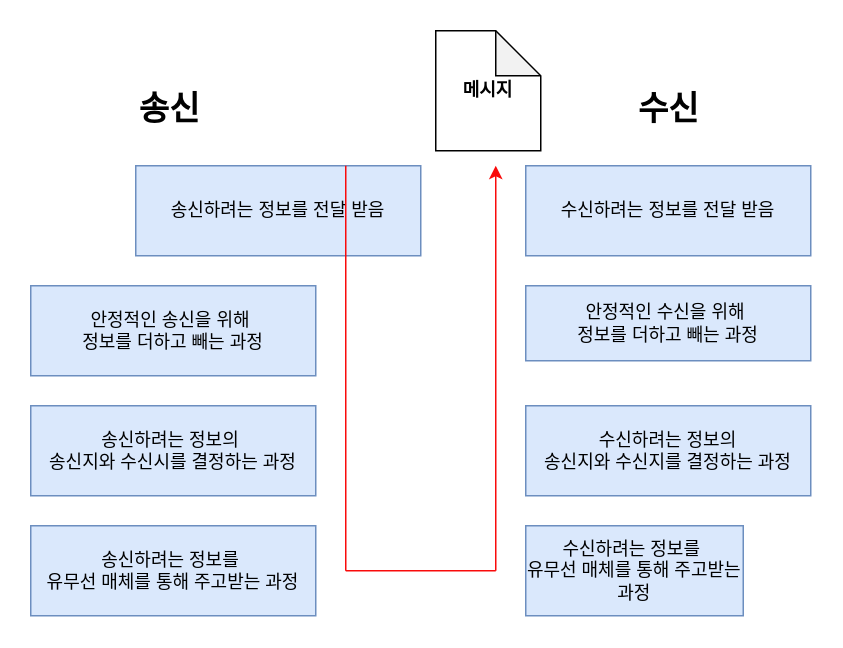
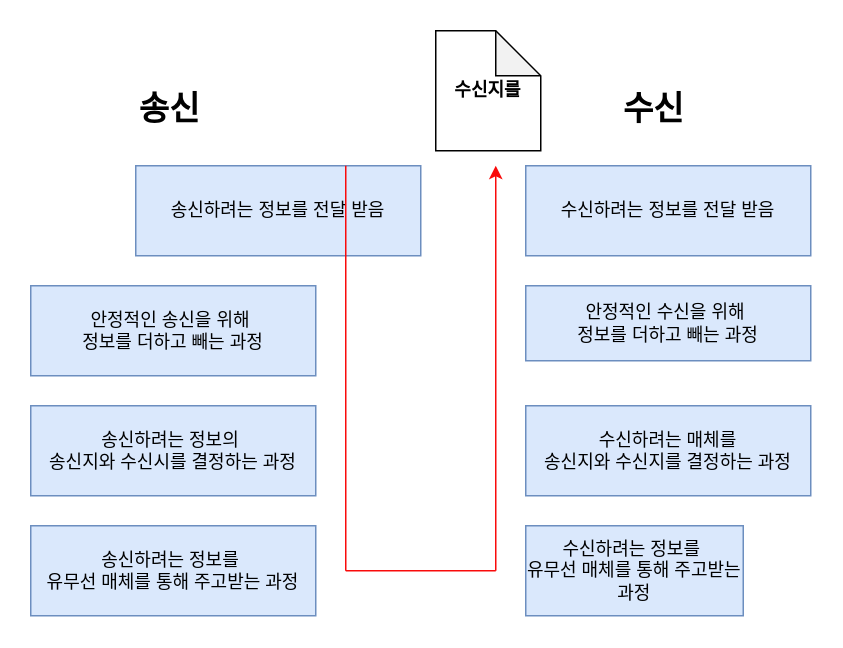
(488, 91) -> (488, 91)
(668, 110) -> (653, 110)
(668, 451) -> (668, 451)
